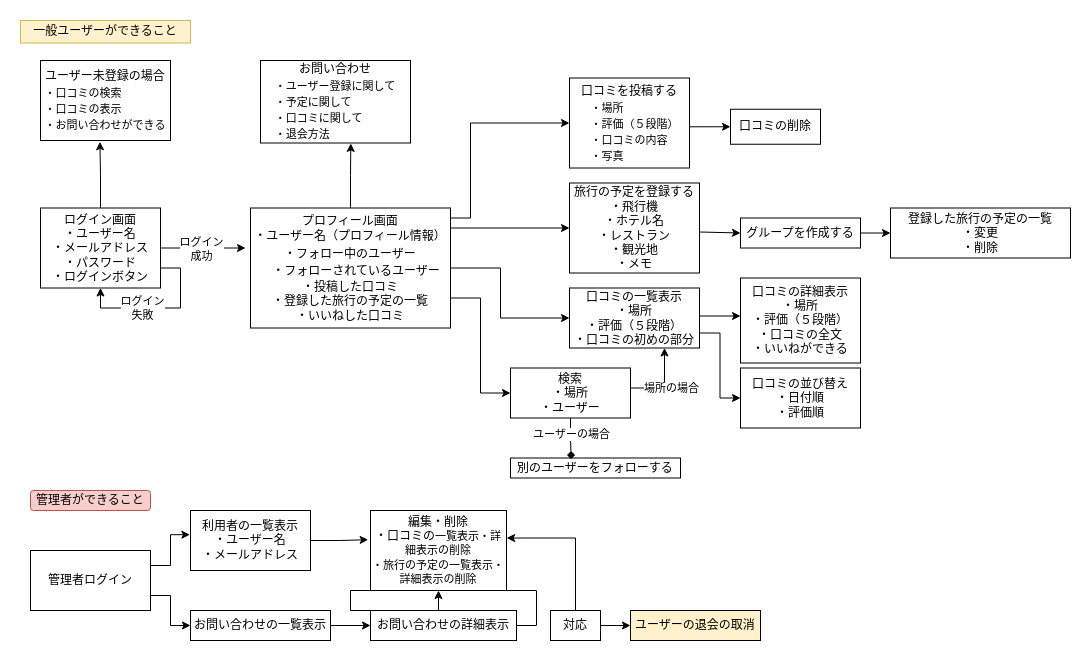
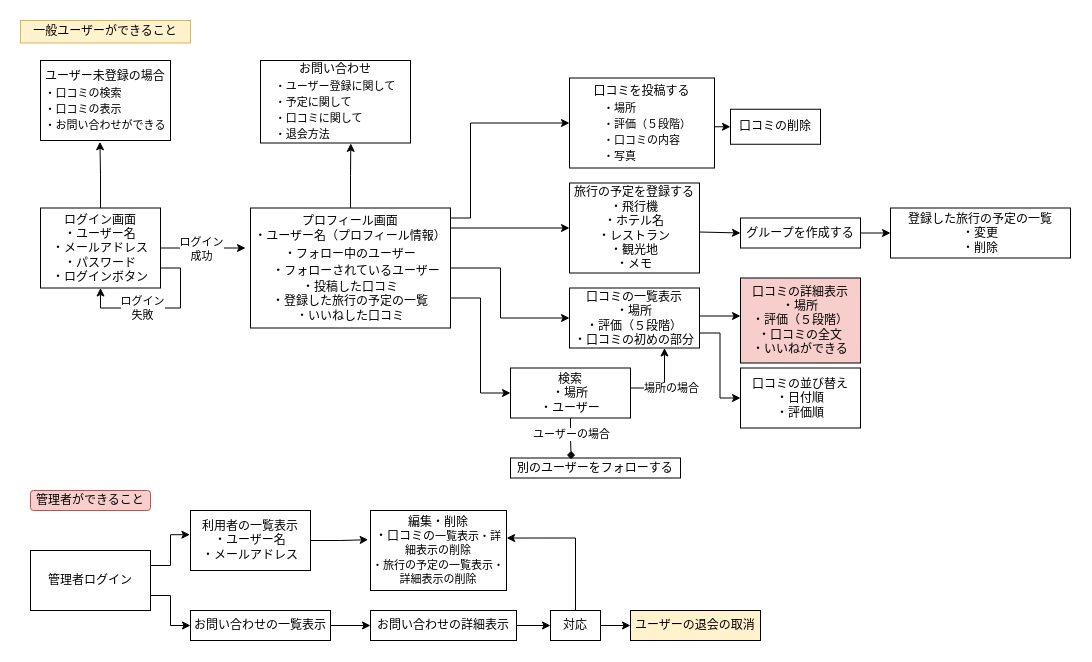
(630, 123) -> (642, 123)
(801, 321) -> (801, 321)
(537, 595) -> (539, 626)
